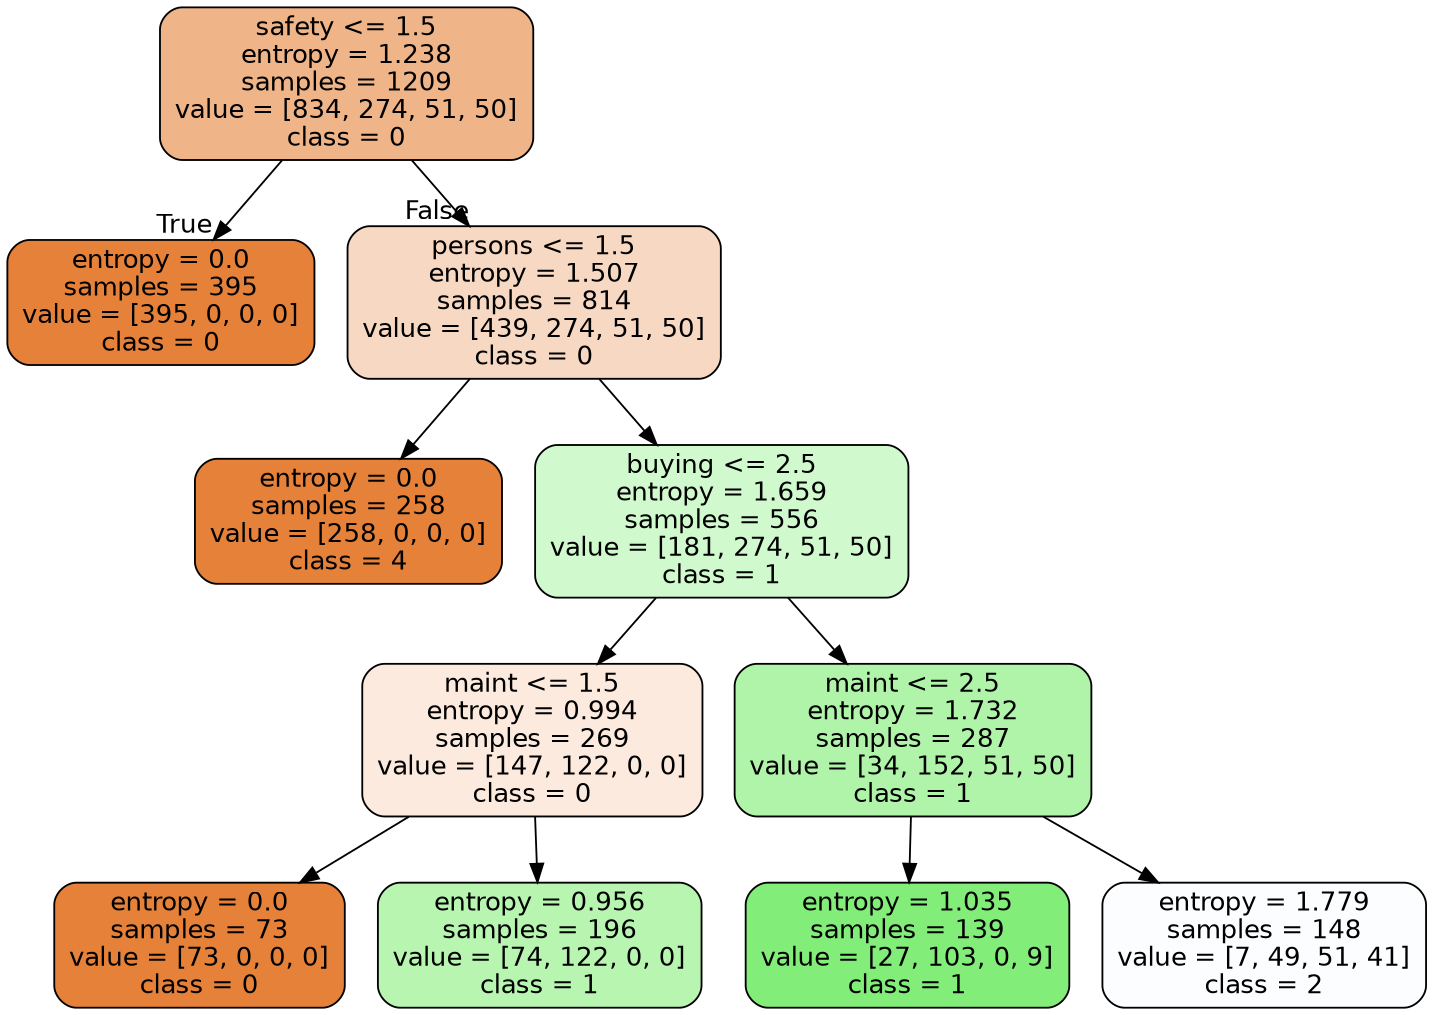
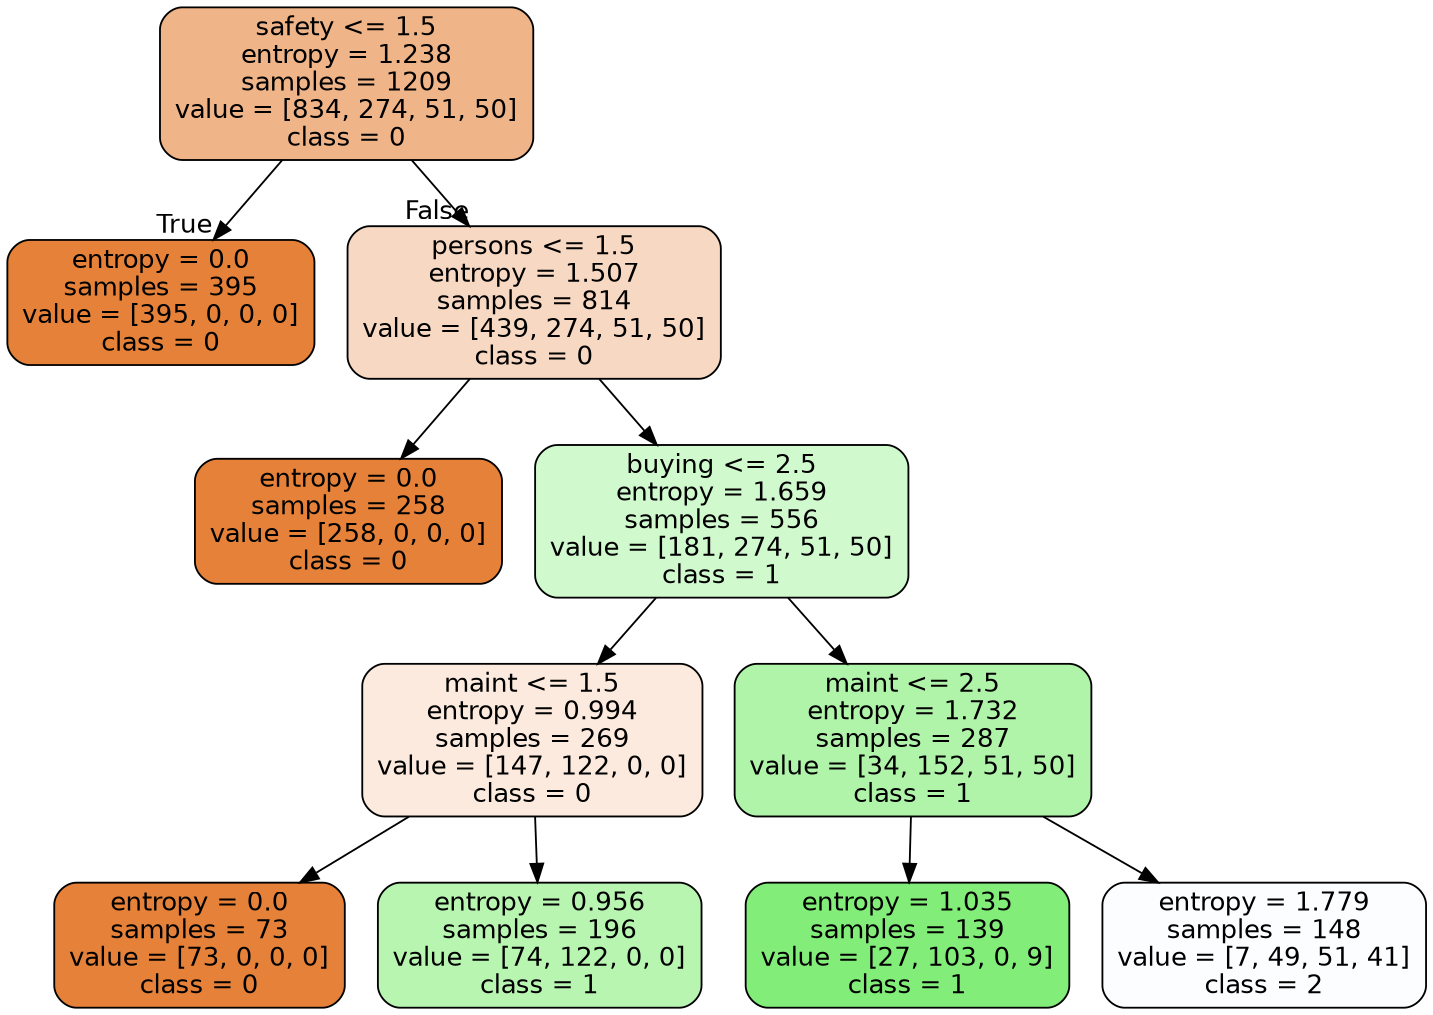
(348, 521) -> (348, 521)
